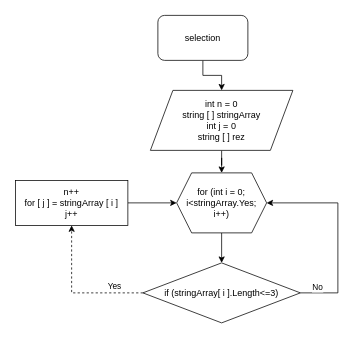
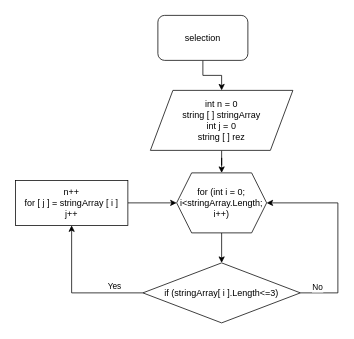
(222, 203) -> (222, 203)
(77, 293) -> (77, 293)
